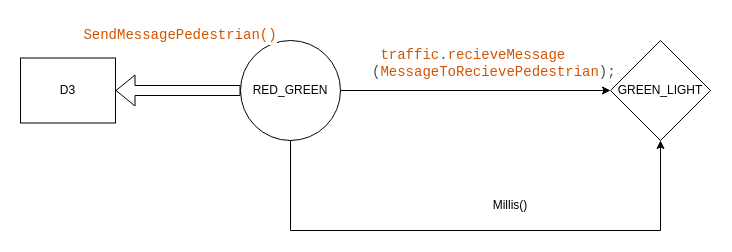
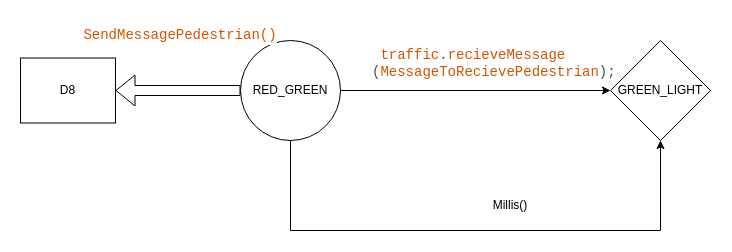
(68, 91) -> (68, 91)
